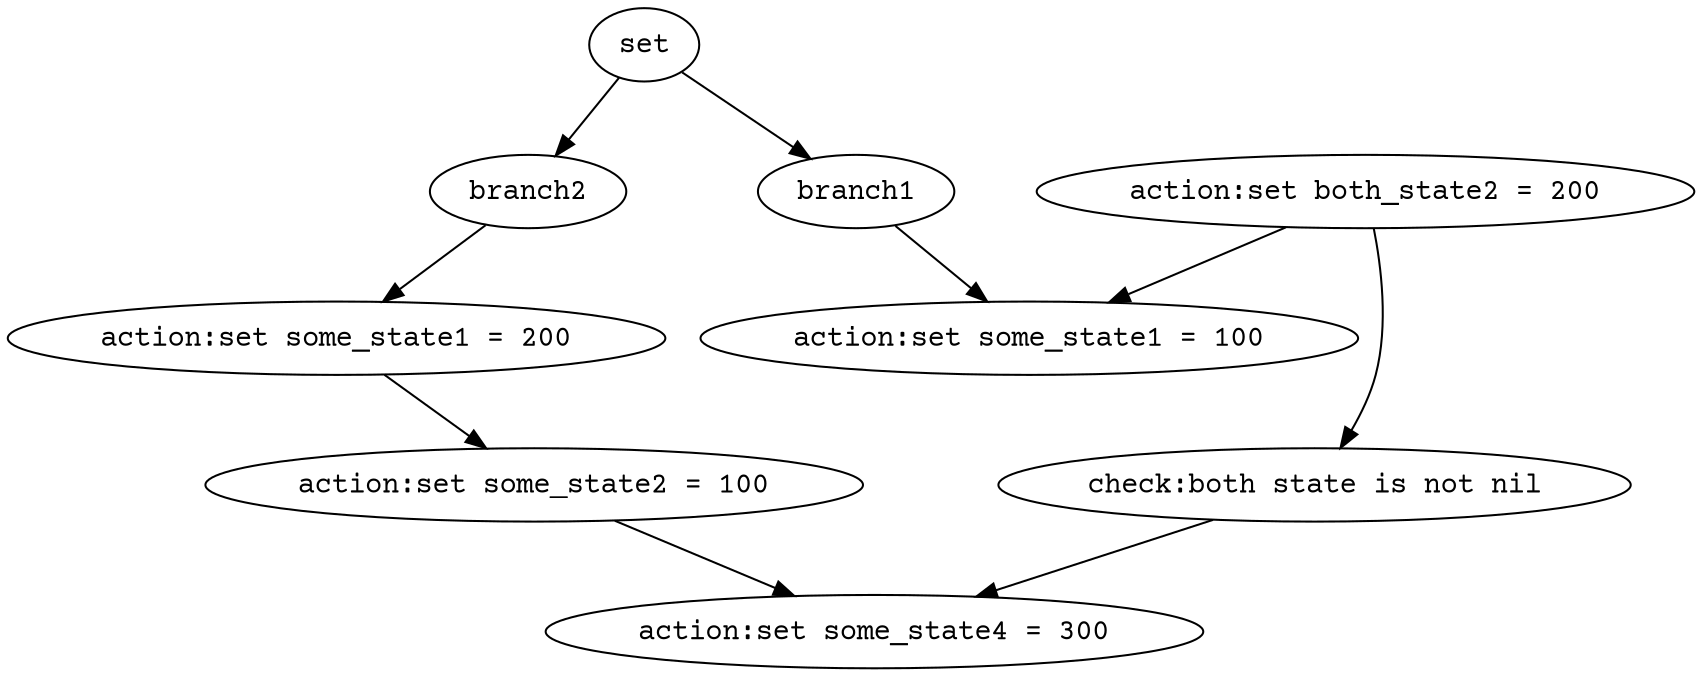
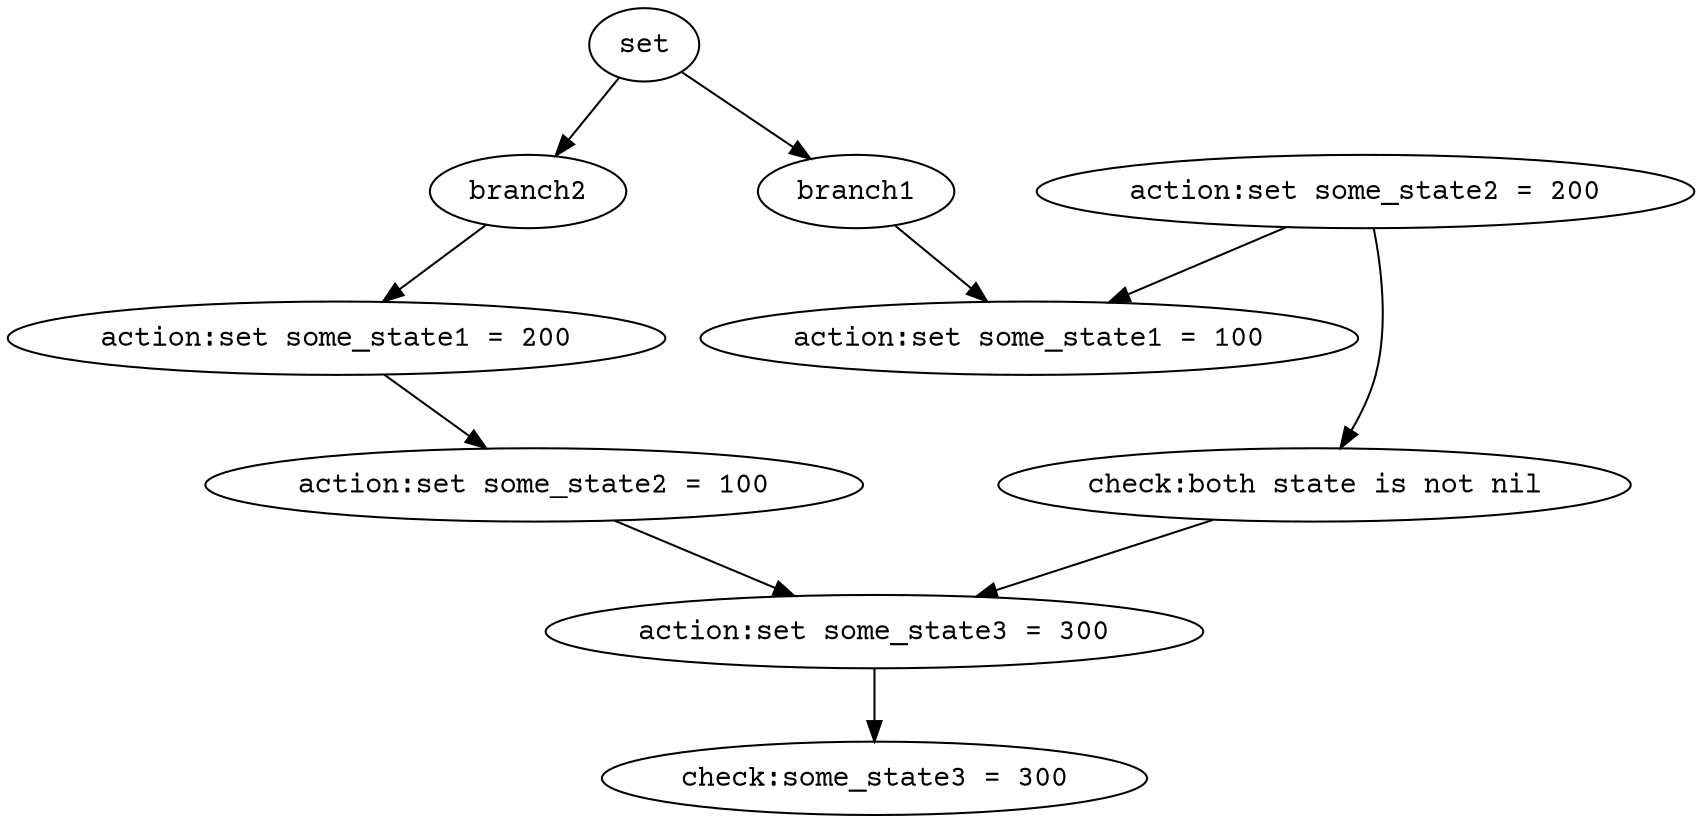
(1366, 192) -> (1366, 192)
(874, 632) -> (874, 632)
none -> (874, 778)
